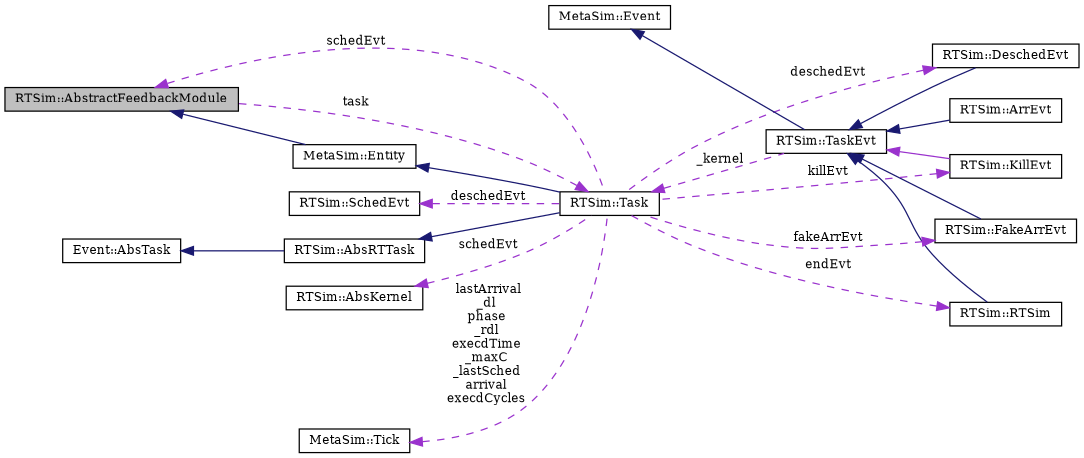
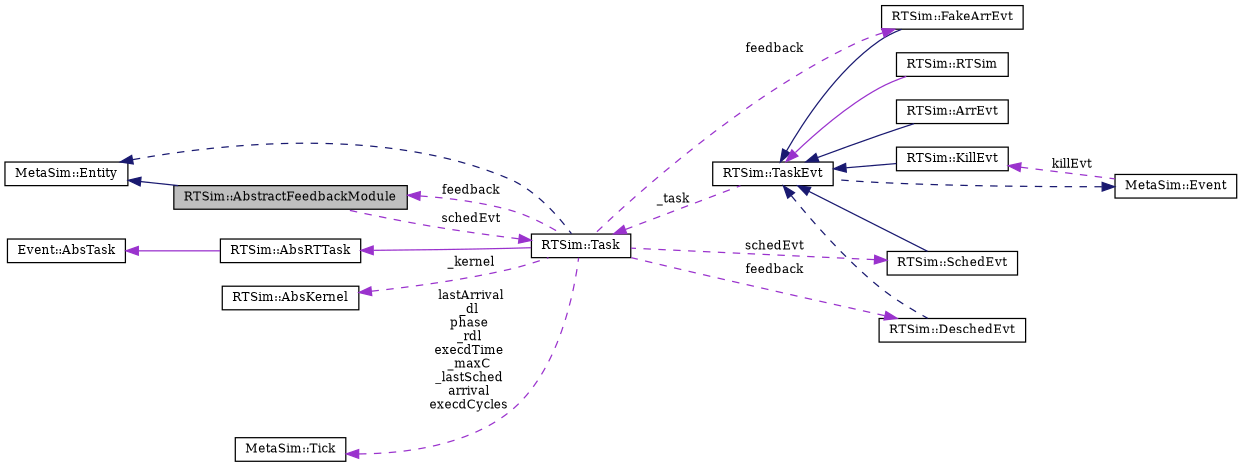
(354, 42) -> (469, 191)
(826, 73) -> (773, 270)
(724, 83) -> (968, 185)
(917, 94) -> (857, 267)
(354, 102) -> (469, 219)
(244, 129) -> (160, 184)
(925, 155) -> (871, 166)
(718, 160) -> (672, 199)
(495, 179) -> (365, 146)
(798, 187) -> (1068, 173)
(487, 197) -> (773, 246)
none -> (868, 221)
(496, 225) -> (452, 249)
(916, 231) -> (847, 109)
(826, 238) -> (773, 49)
(487, 245) -> (469, 263)
(239, 251) -> (179, 251)
(780, 274) -> none
